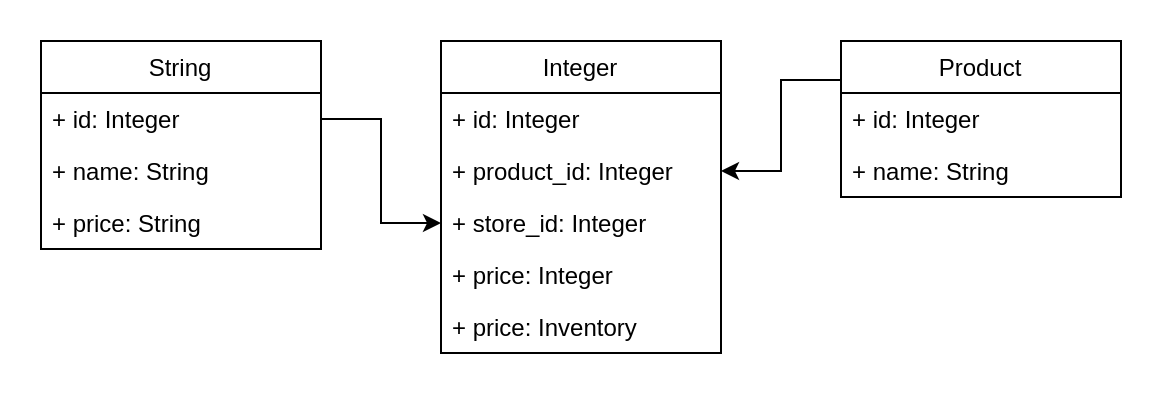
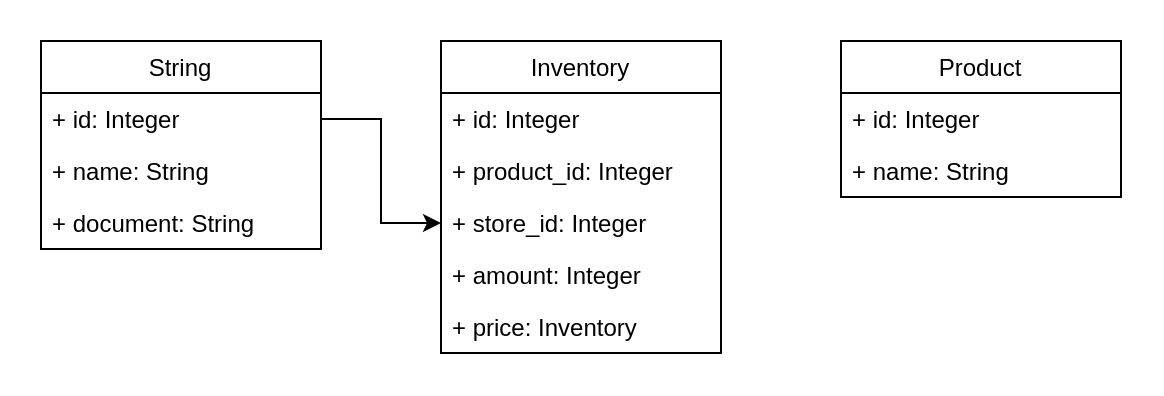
(580, 68) -> (580, 68)
(781, 121) -> none
(137, 224) -> (160, 224)
(547, 276) -> (557, 276)
